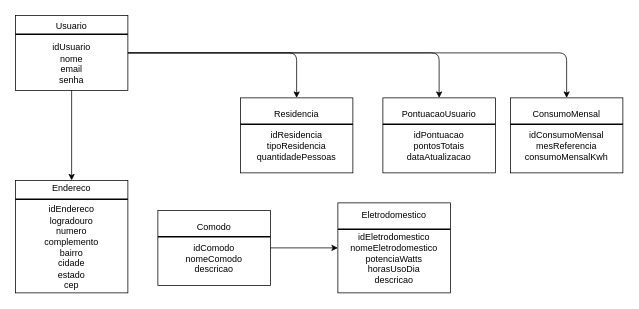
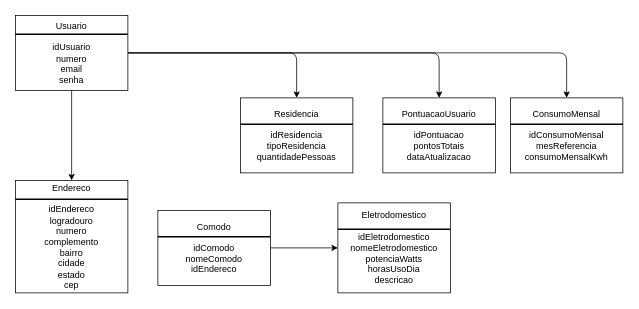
(72, 53) -> (72, 53)
(214, 248) -> (214, 248)
